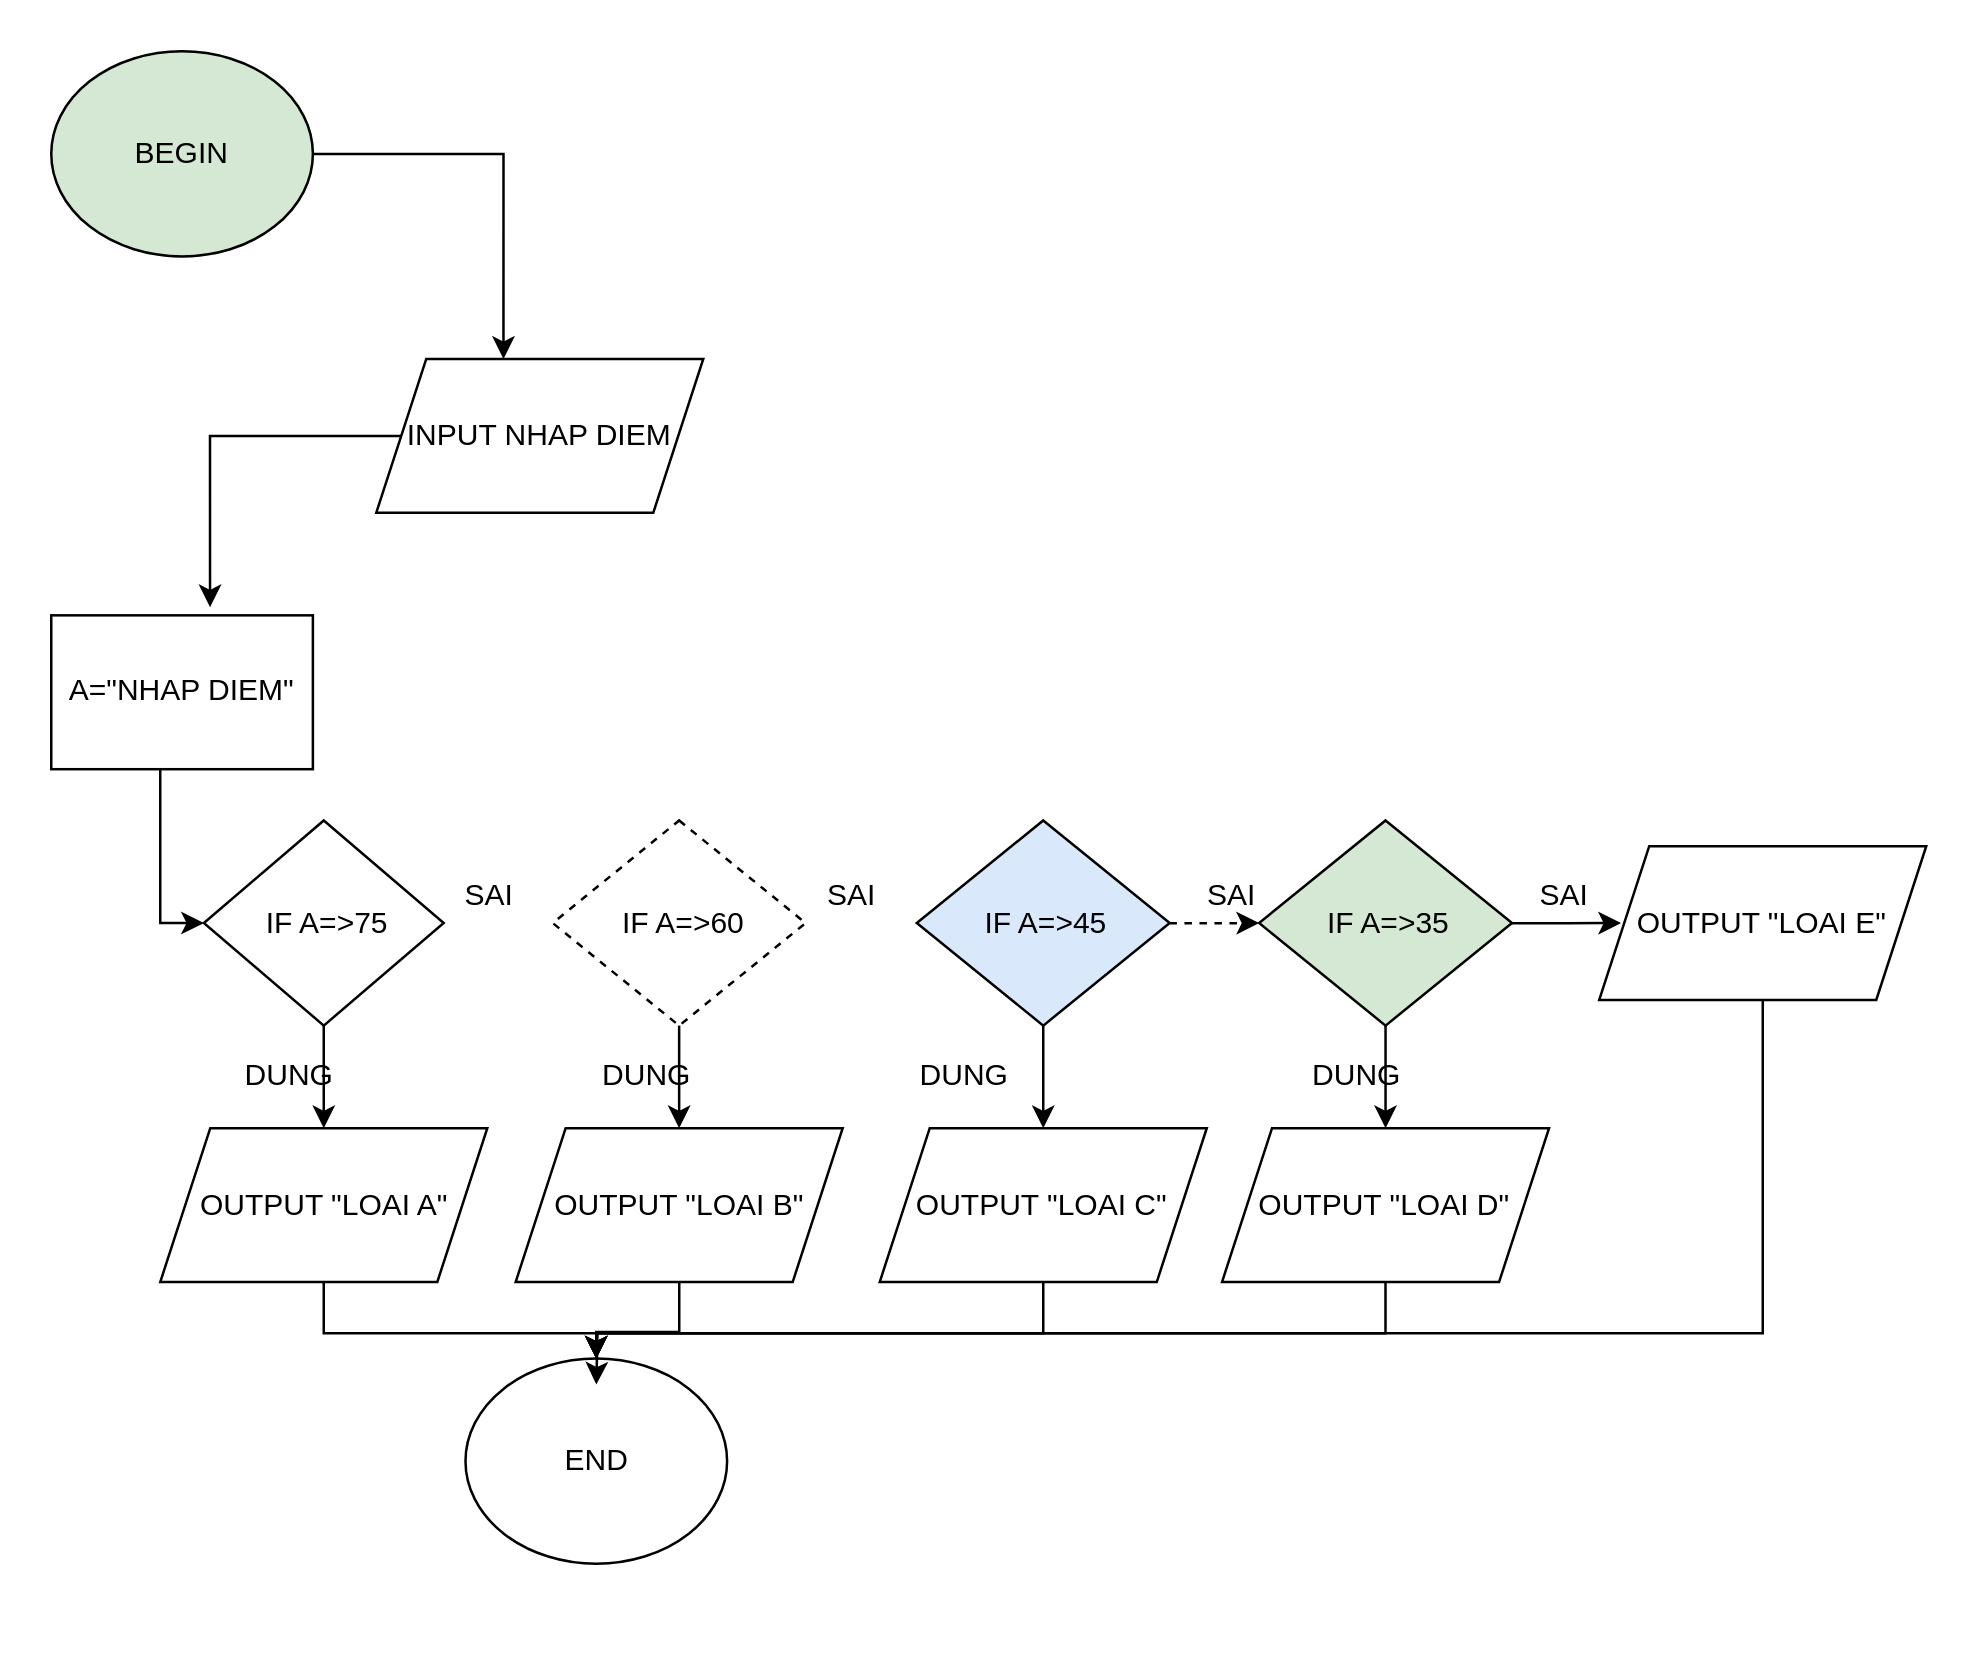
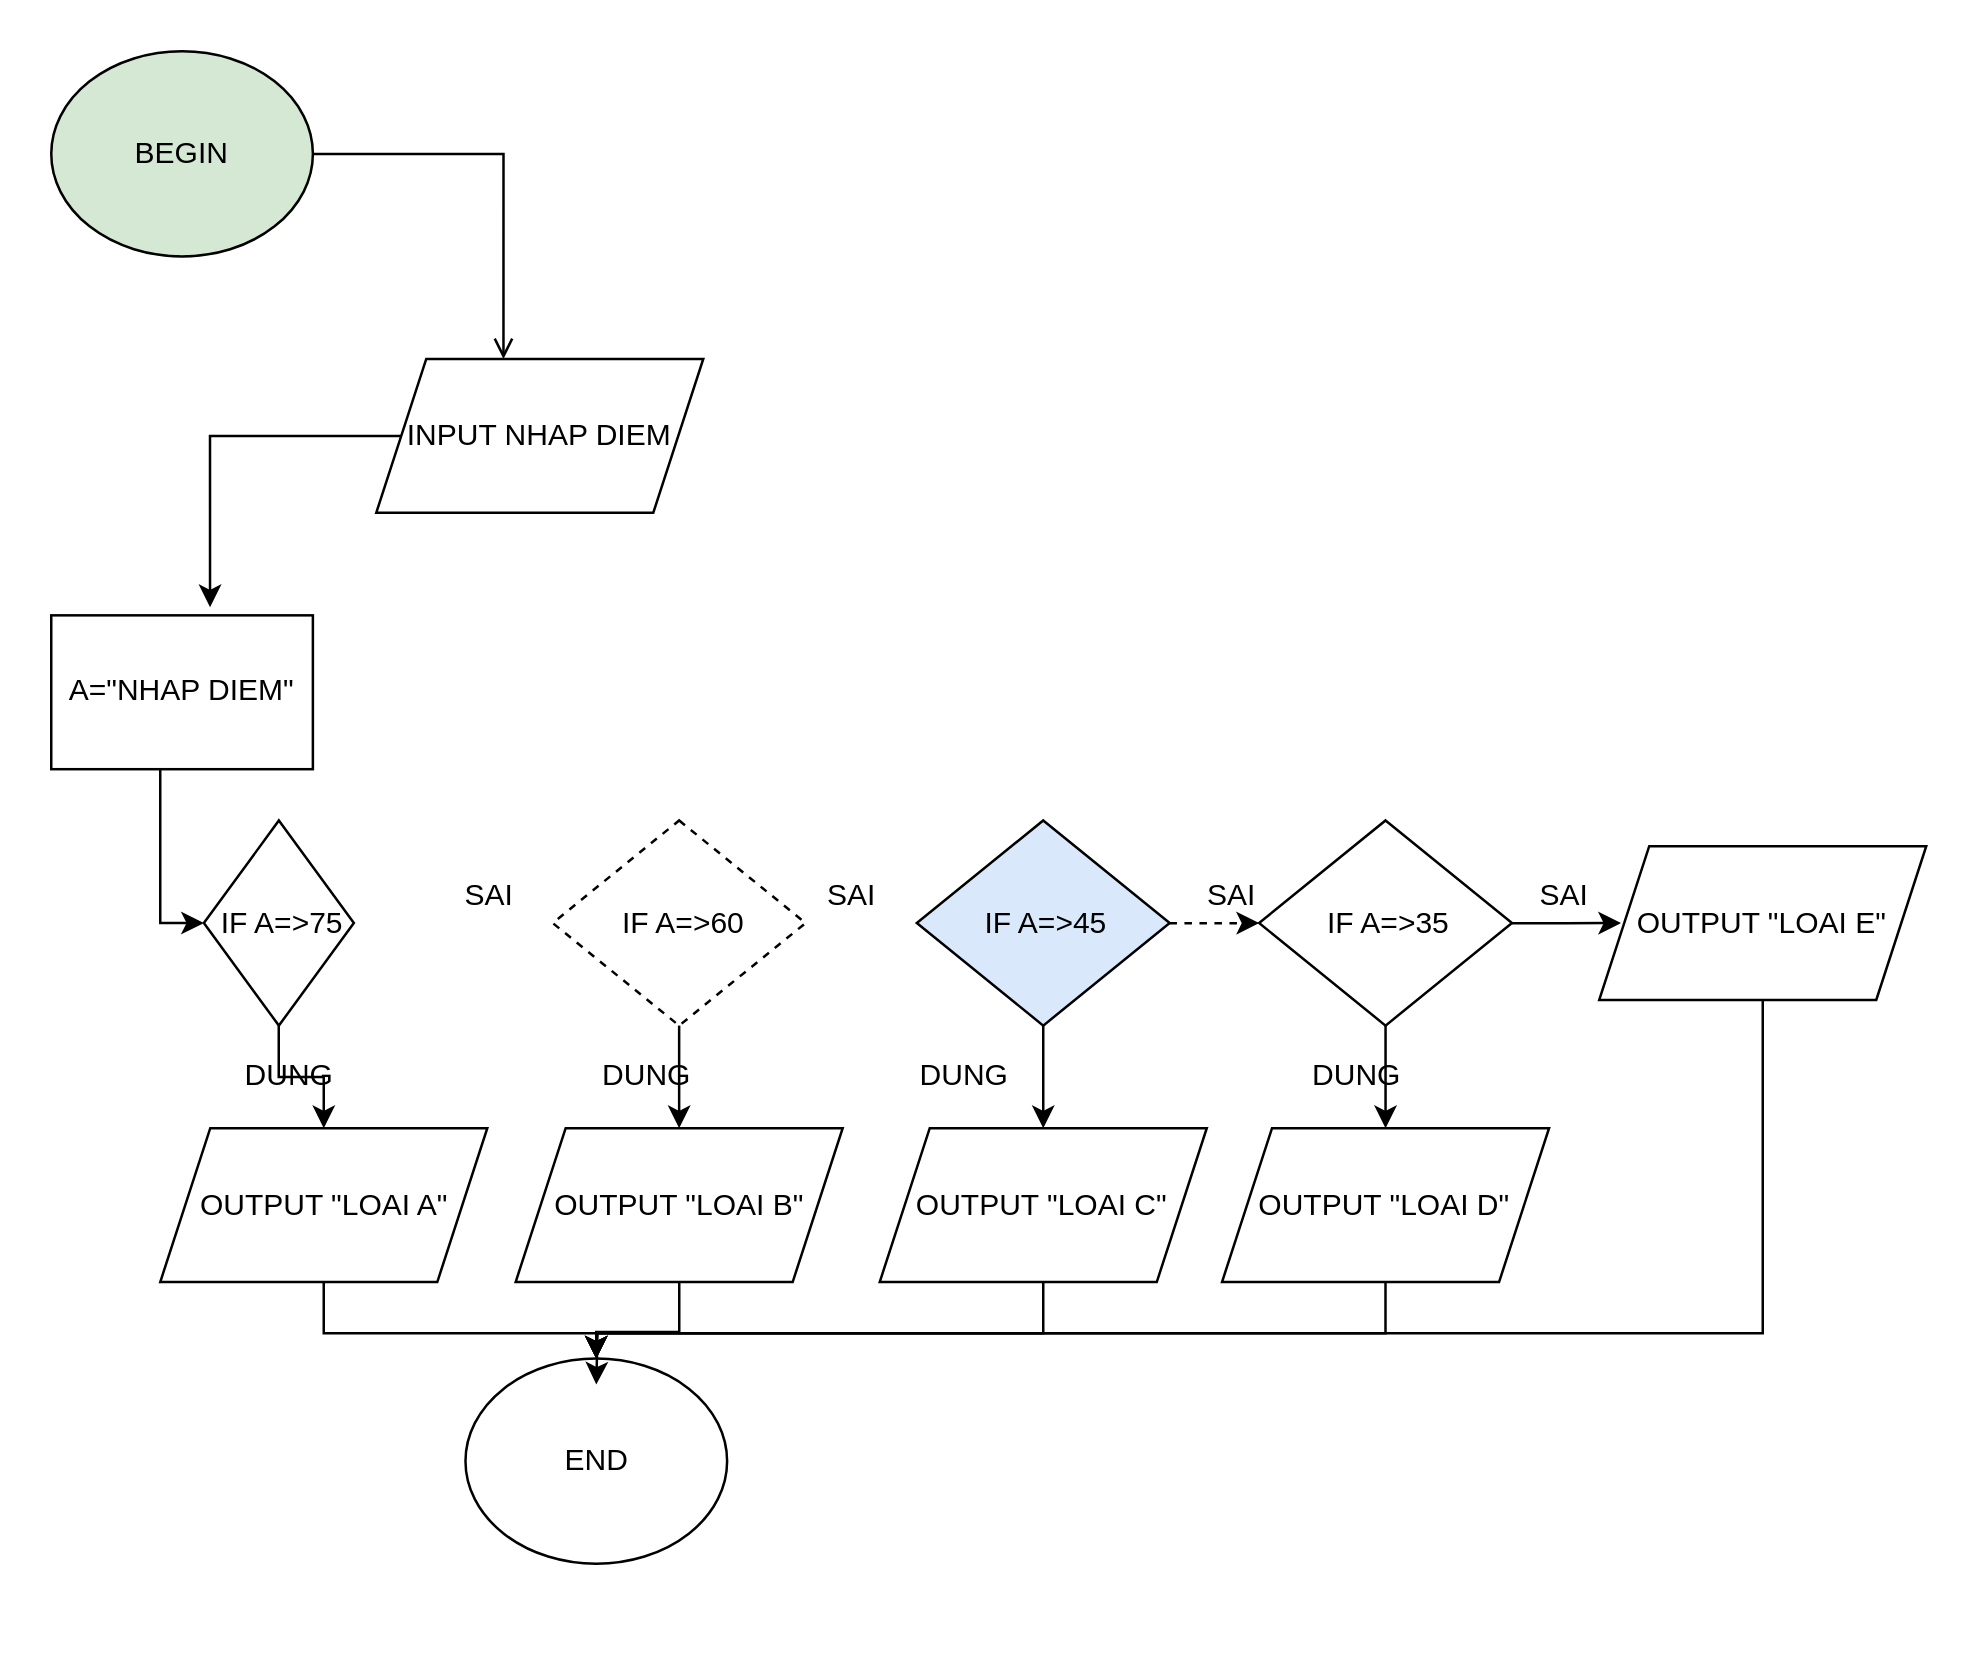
(503, 341) -> (503, 344)
(324, 923) -> (279, 923)
(1386, 923) -> (1386, 923)
